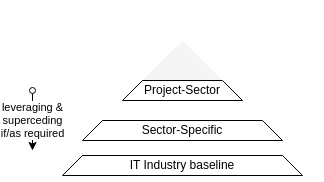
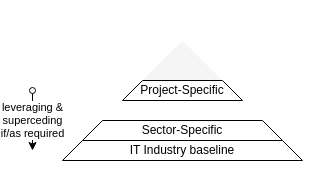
(183, 91) -> (183, 91)
(183, 166) -> (183, 151)
